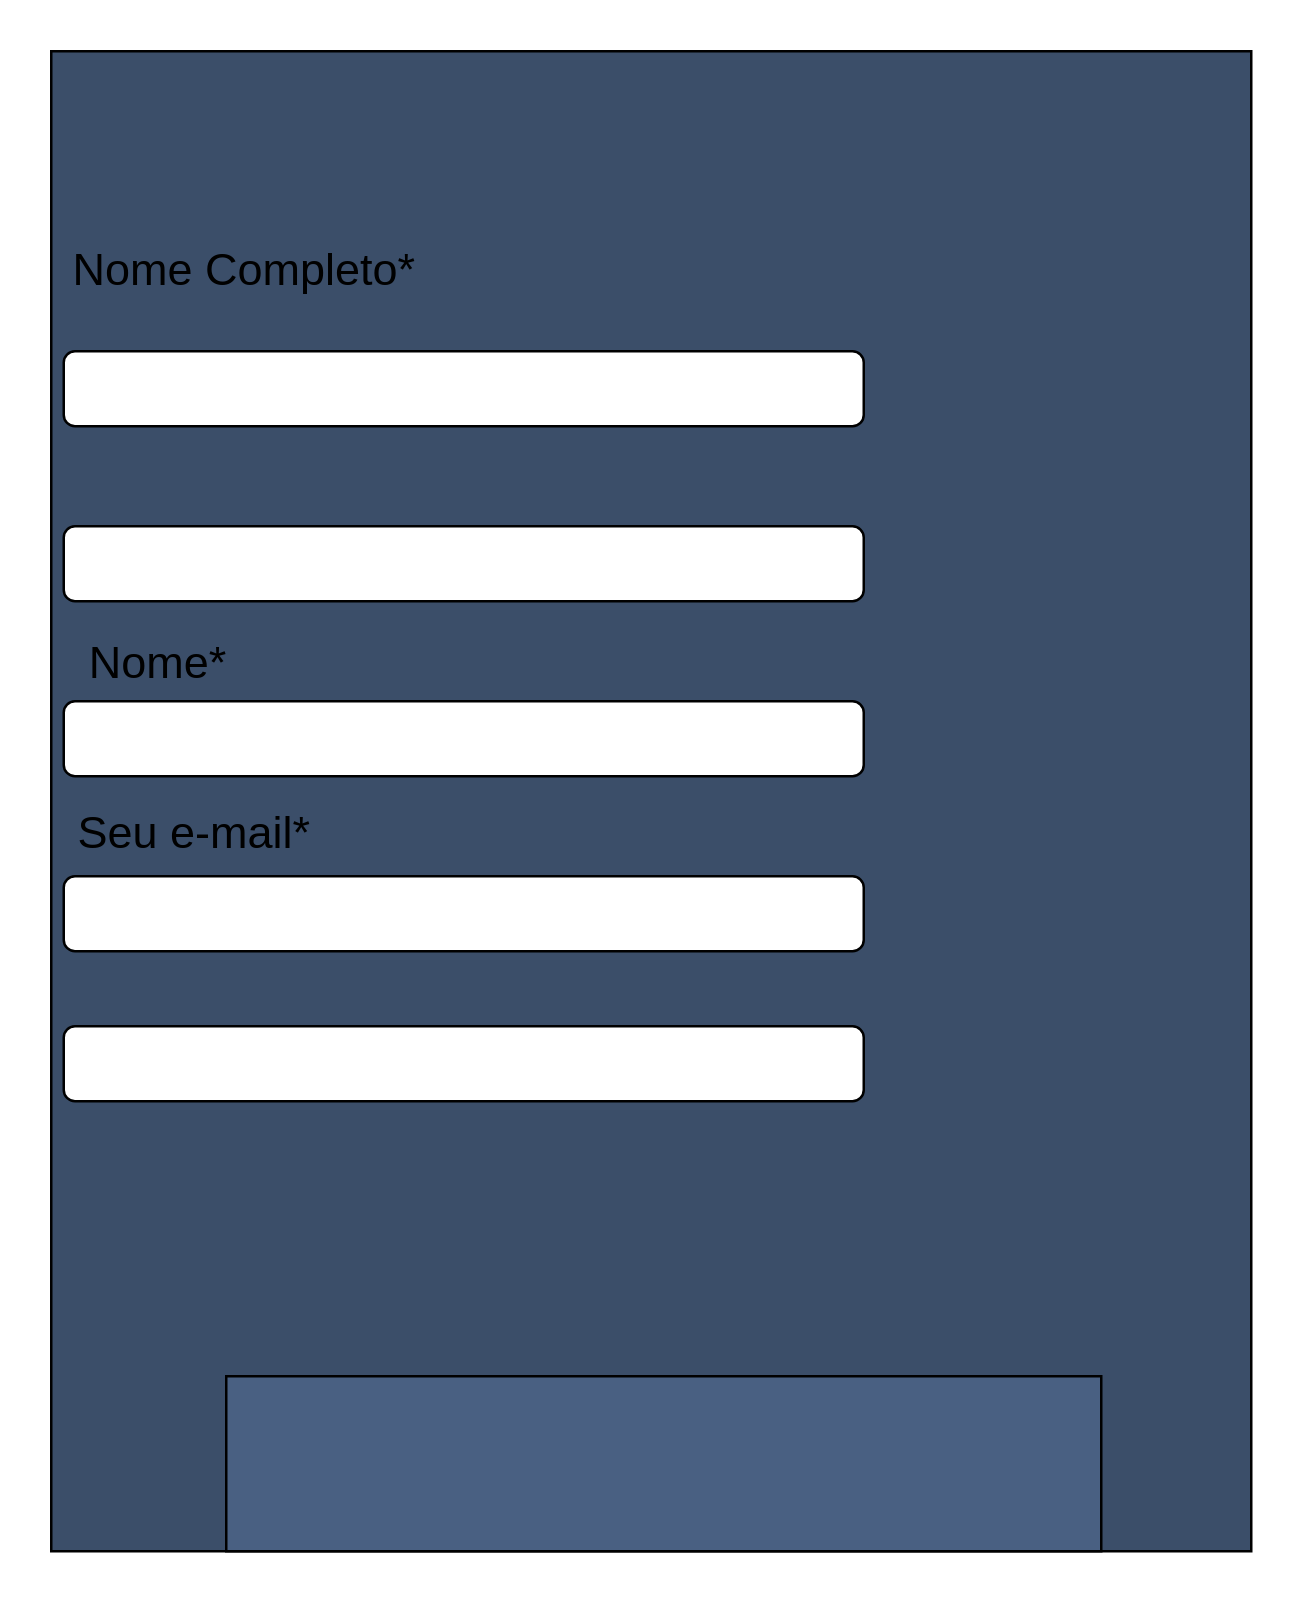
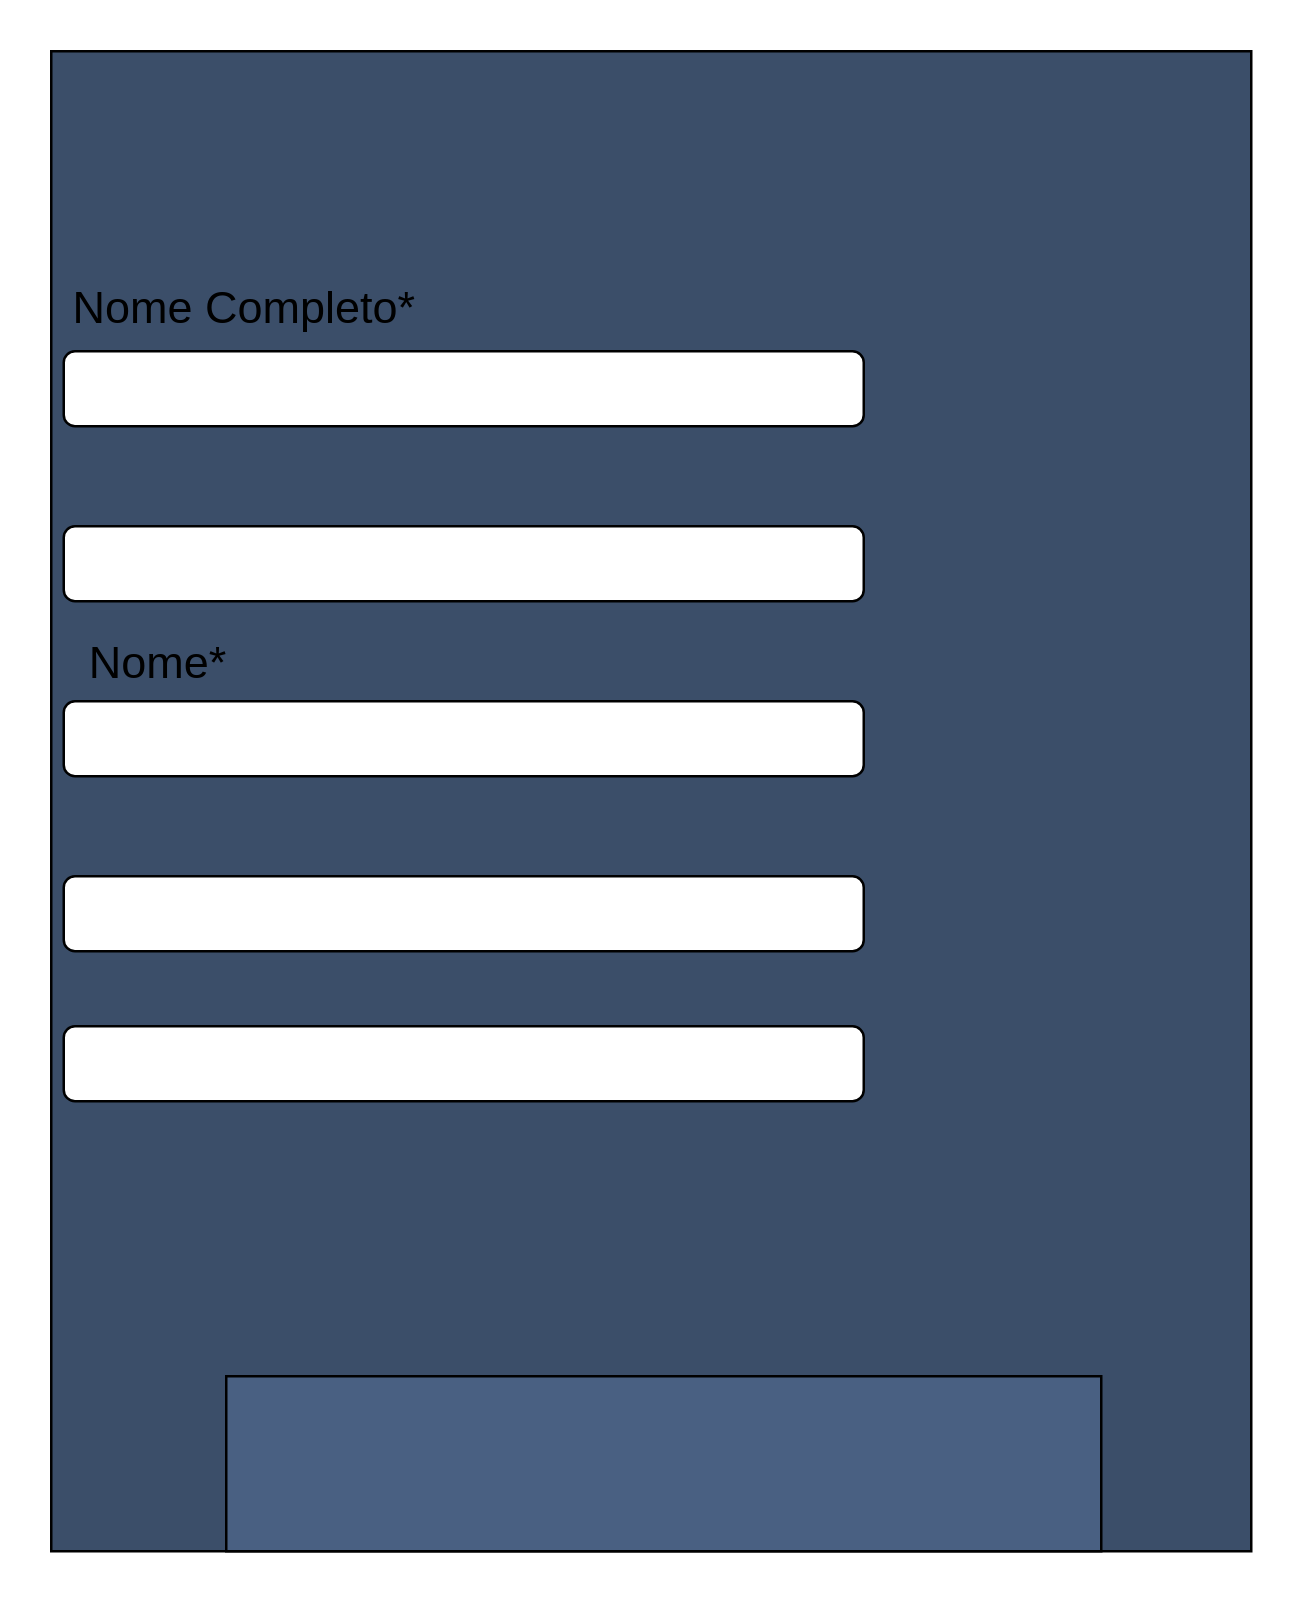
(245, 270) -> (245, 308)
(195, 833) -> none
